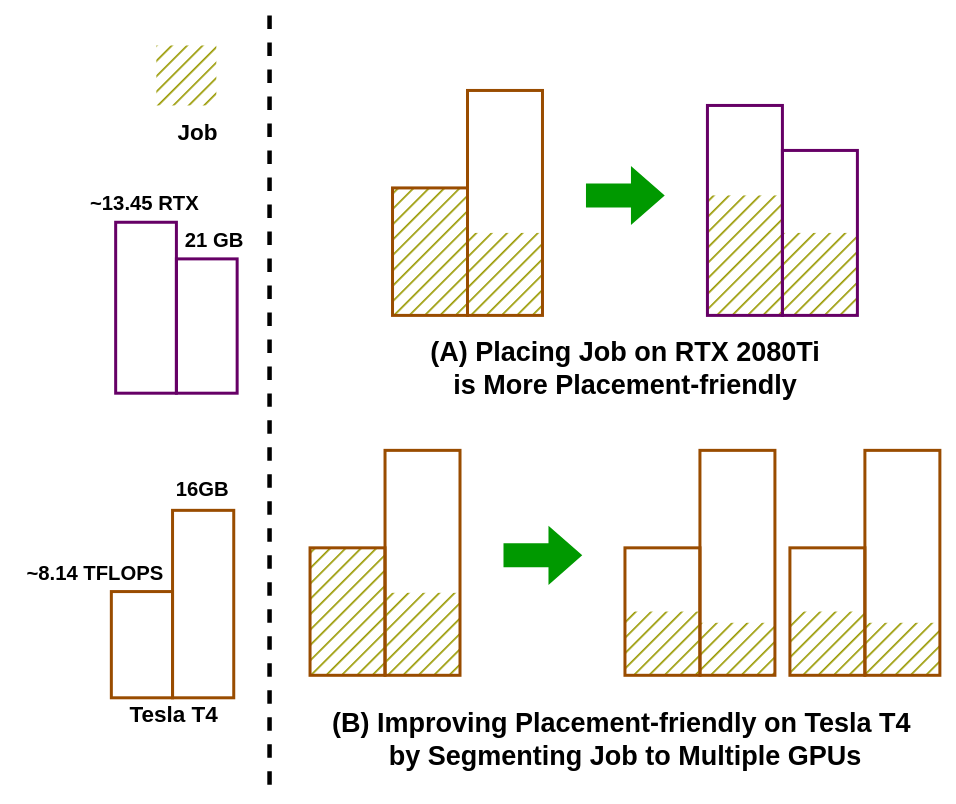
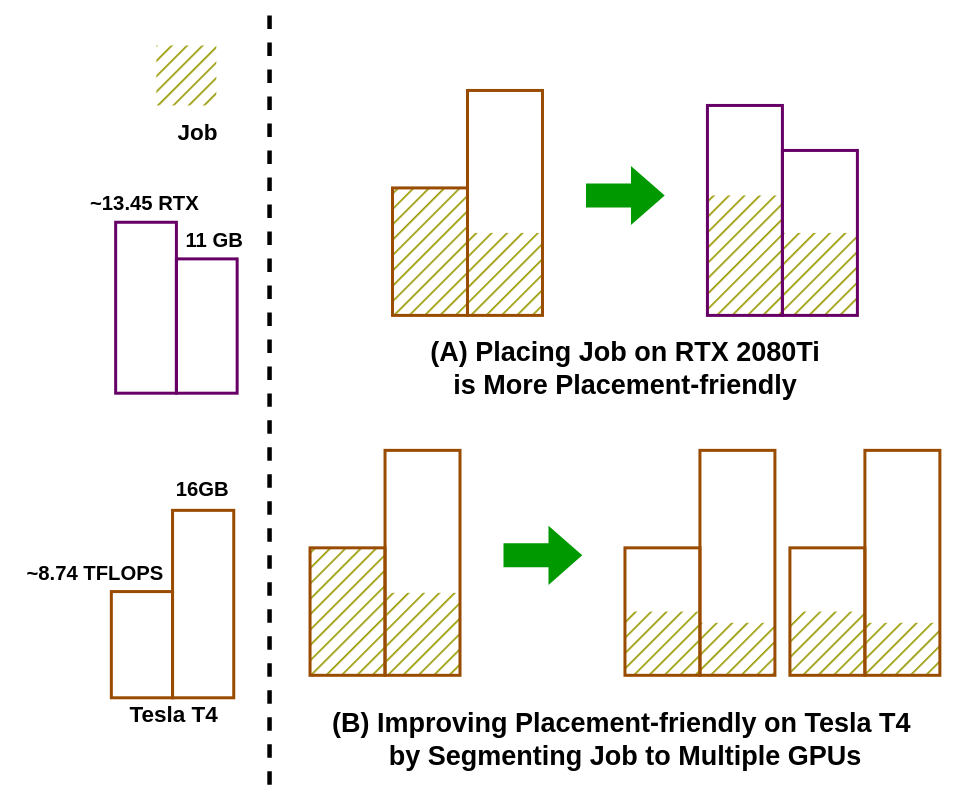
(215, 240) -> (215, 240)
(95, 574) -> (95, 574)
